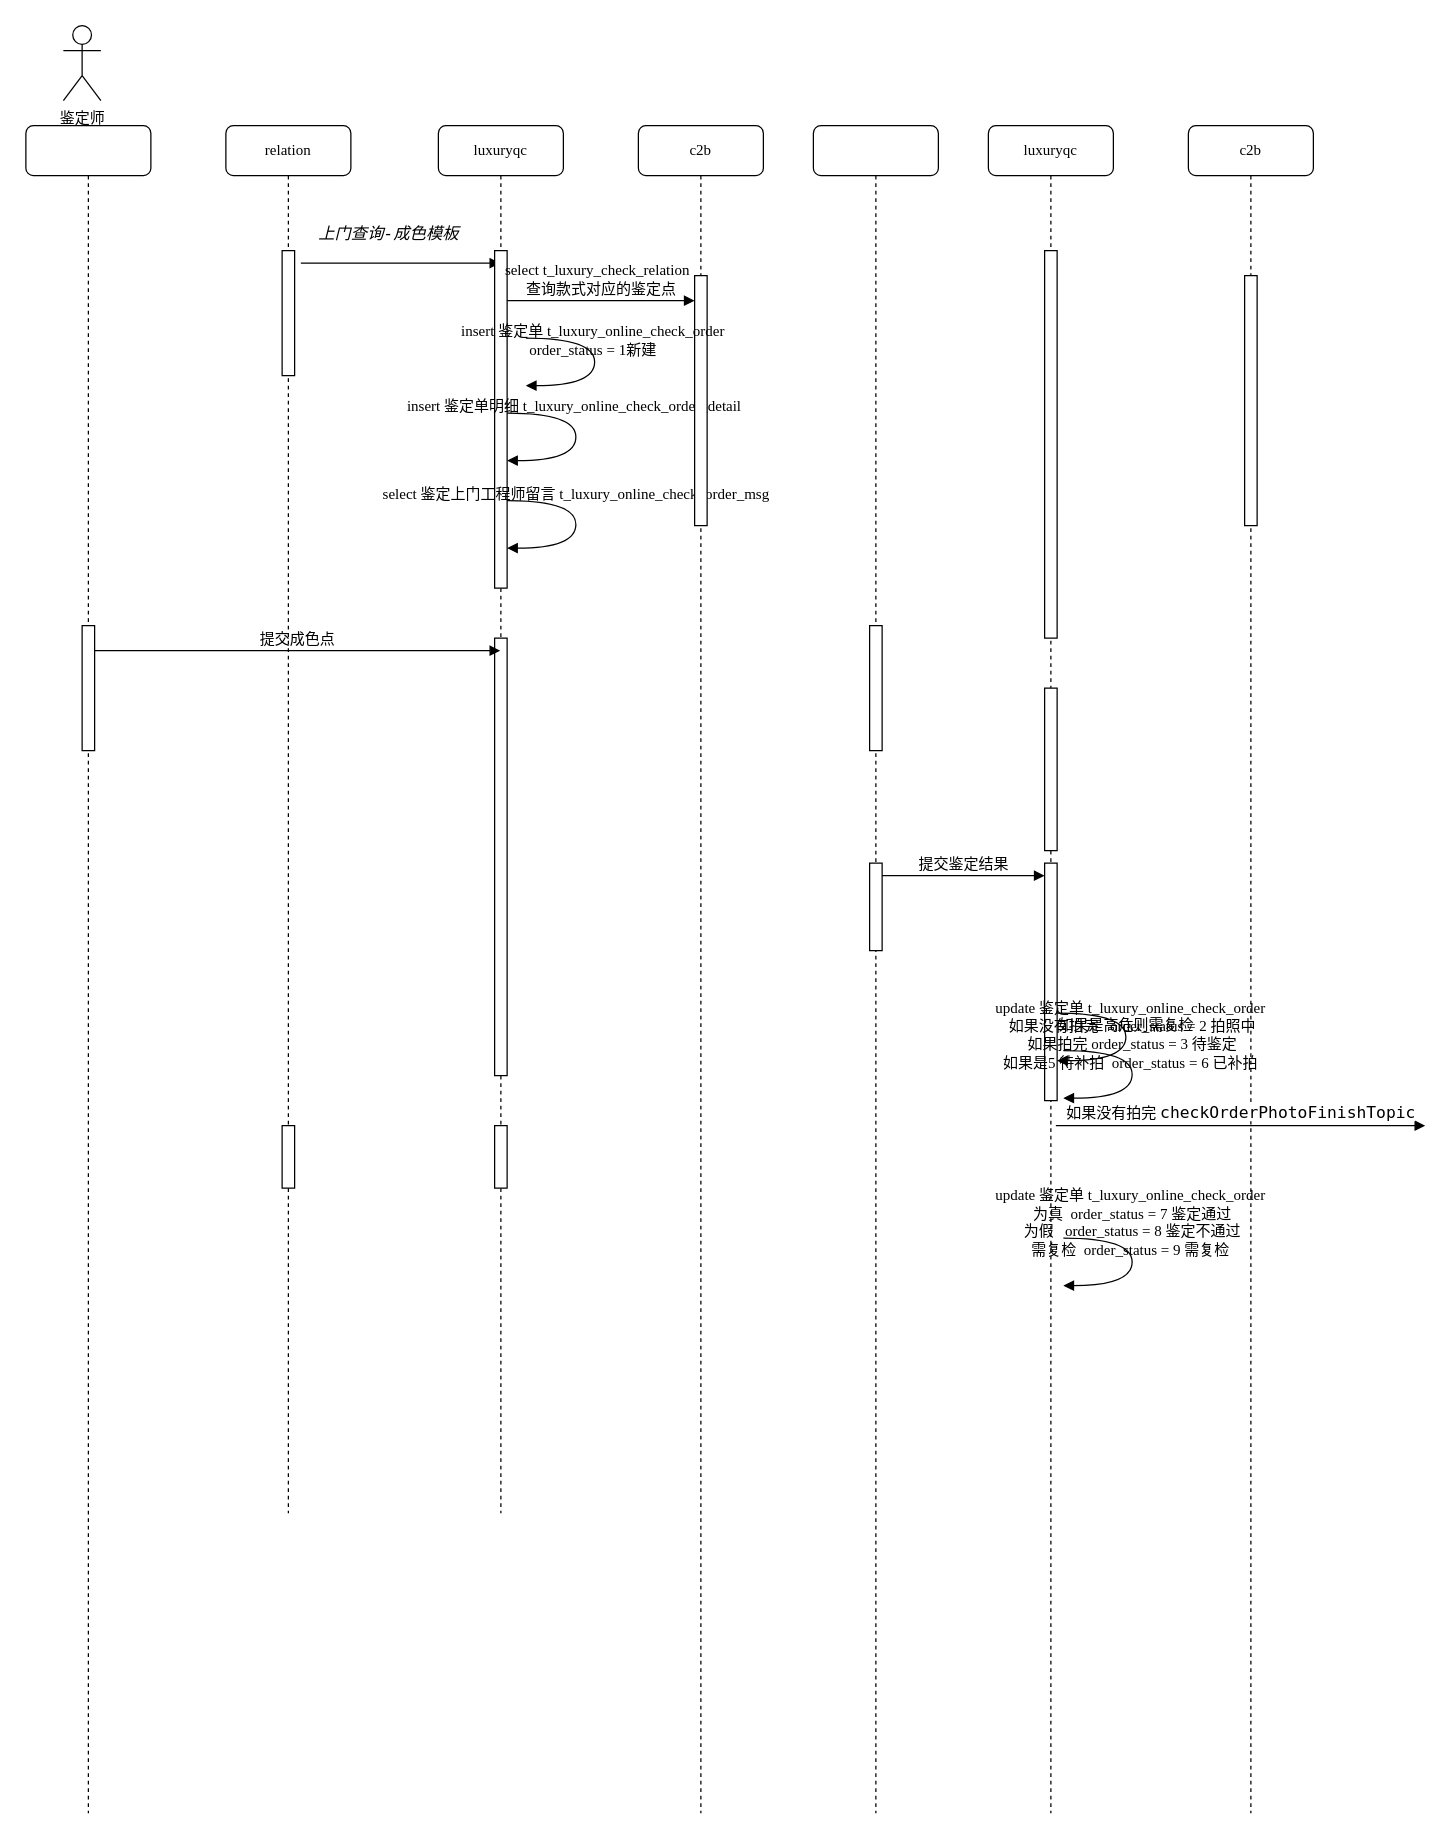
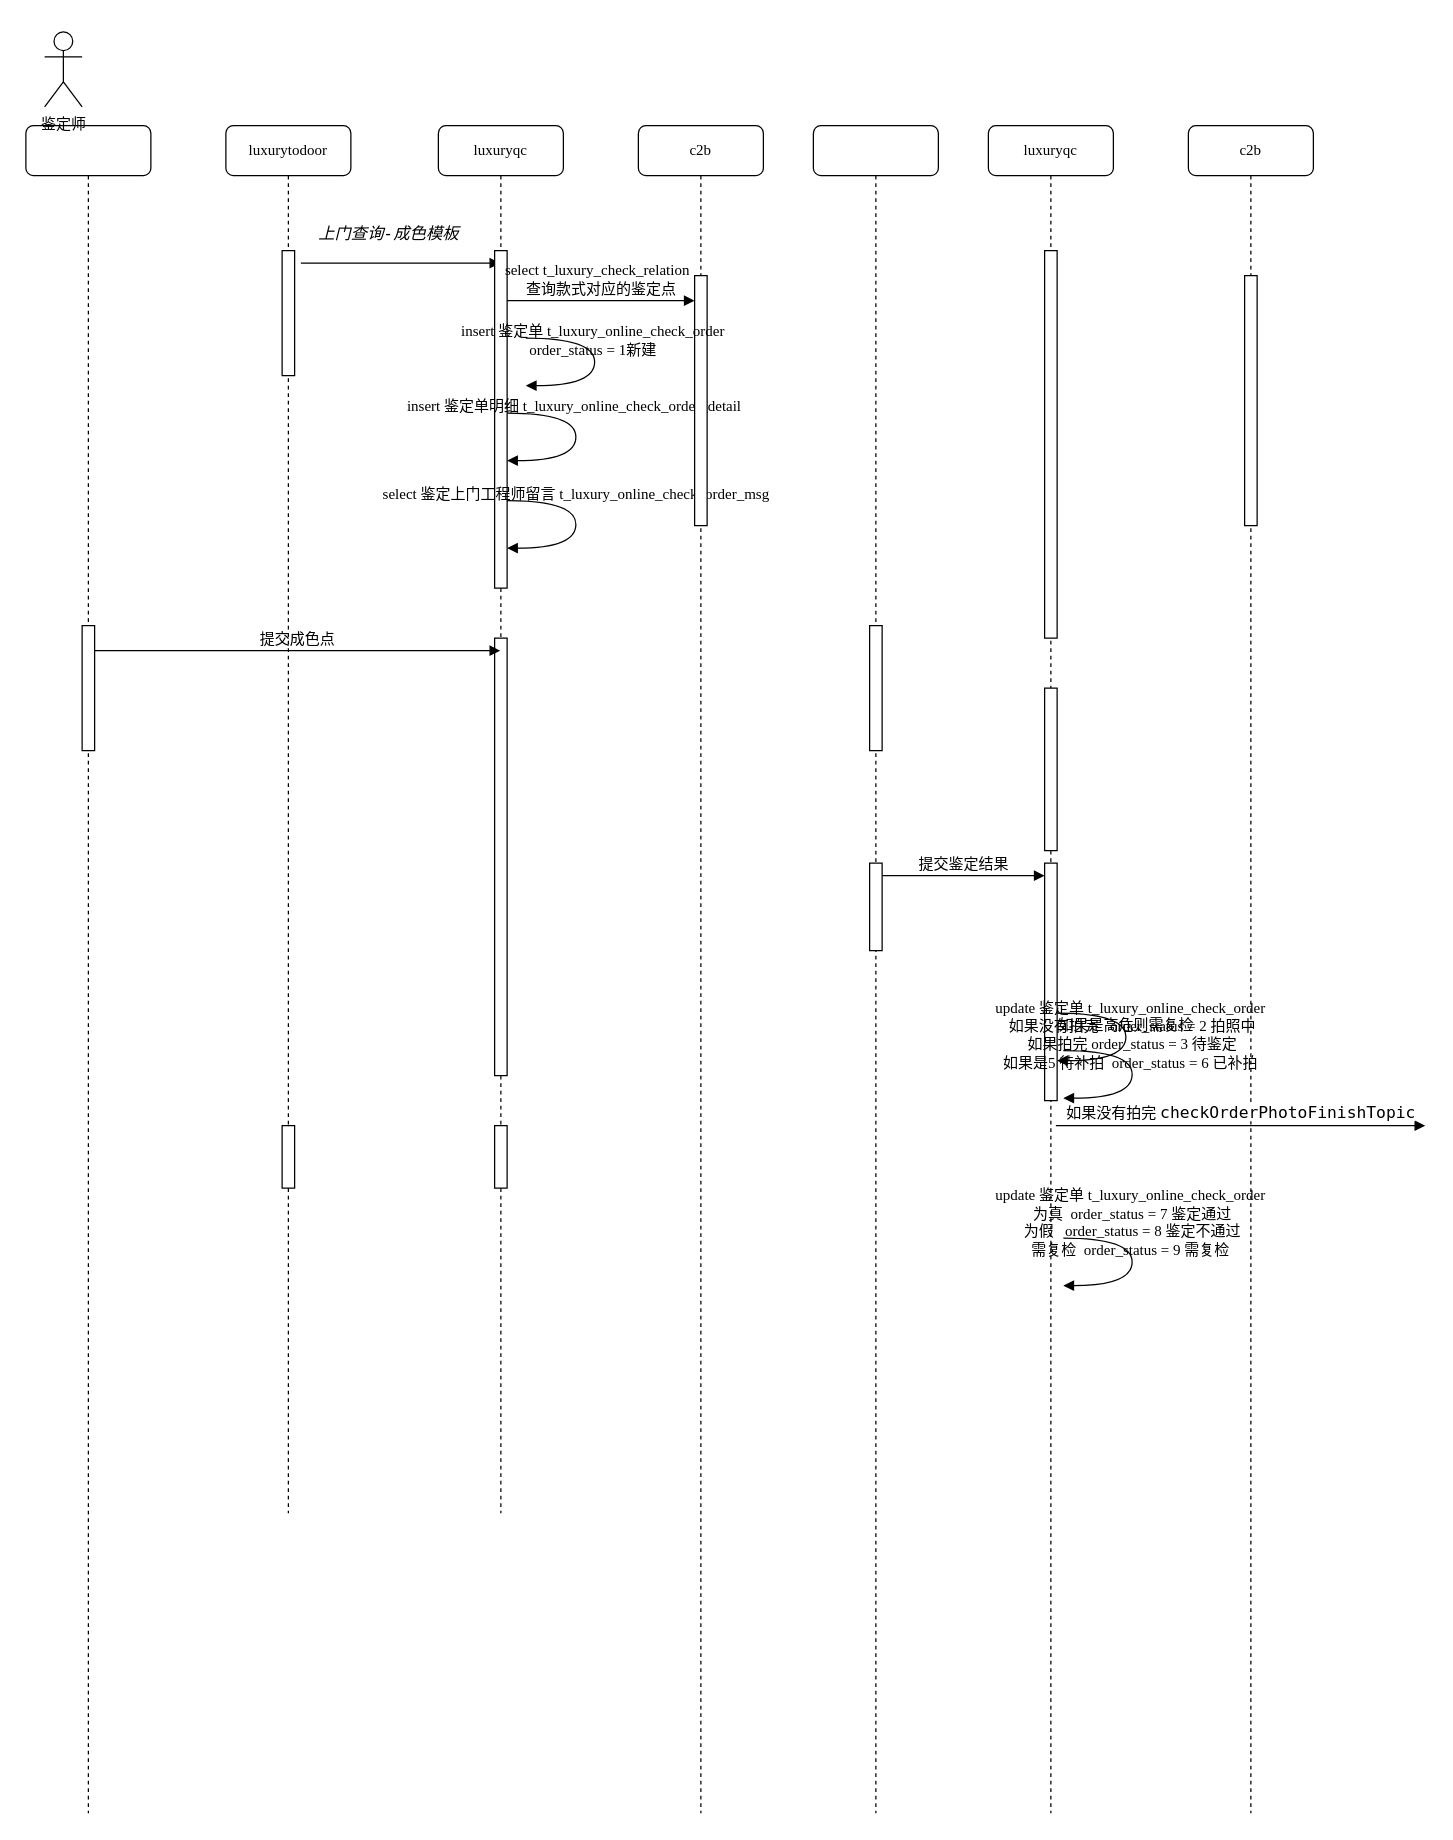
(82, 63) -> (63, 69)
(288, 151) -> (288, 151)
